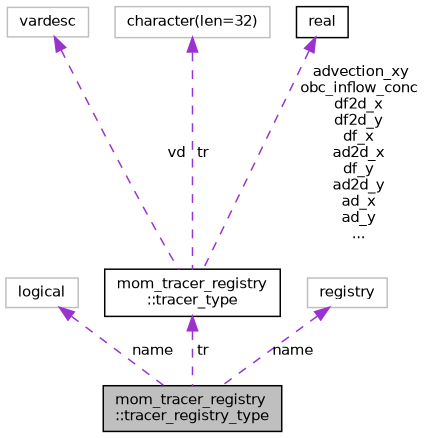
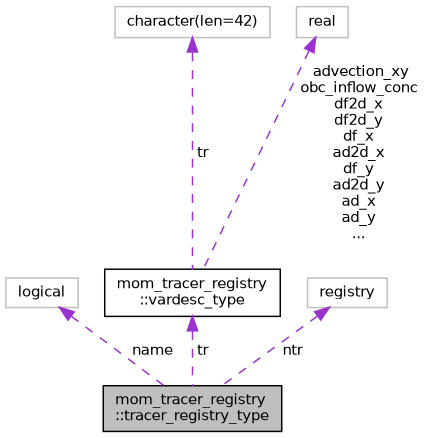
(48, 22) -> none
(192, 22) -> (192, 22)
(322, 22) -> (322, 22)
(192, 293) -> (192, 293)
(291, 351) -> (291, 351)
